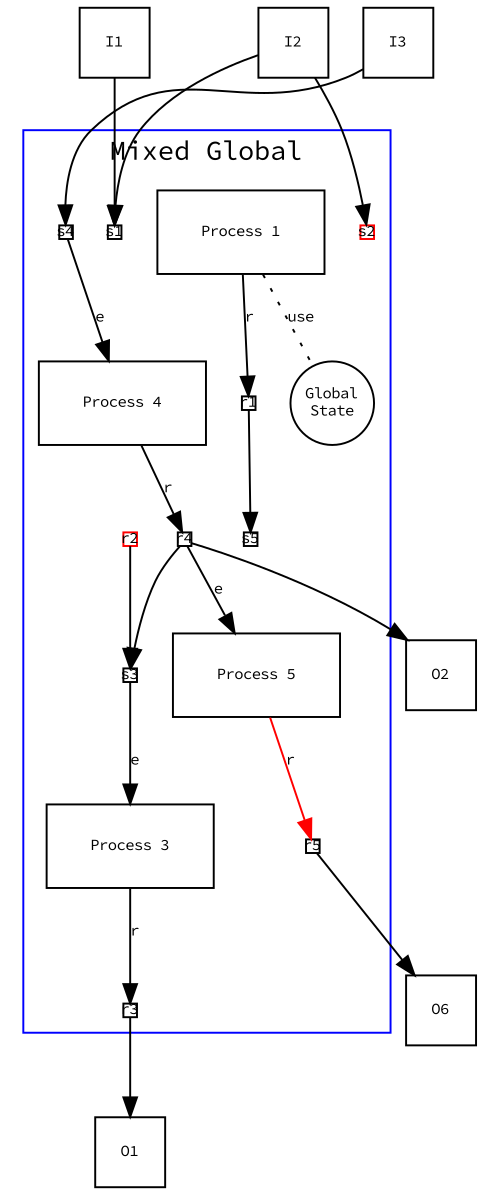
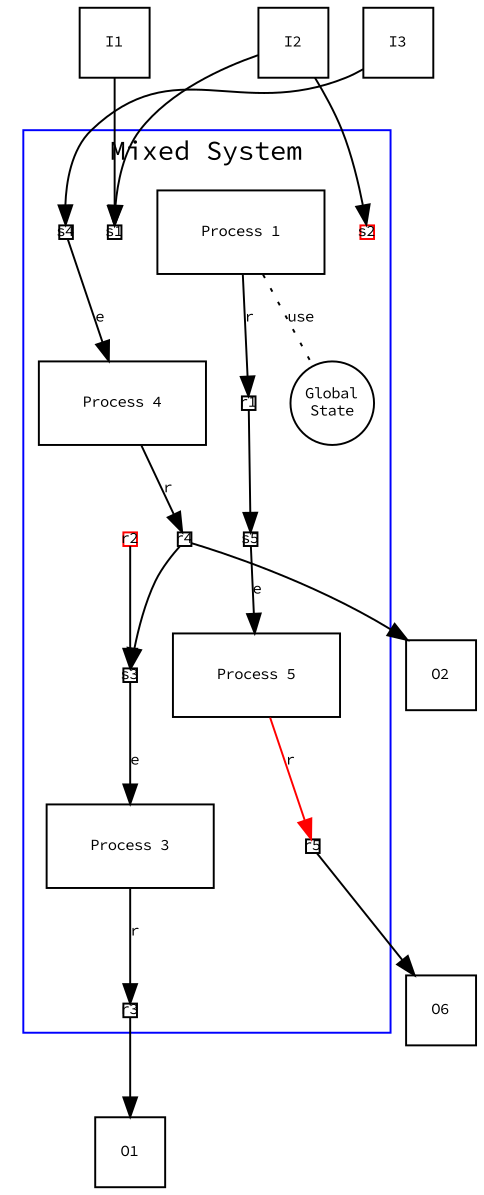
(207, 153) -> (207, 153)
(206, 581) -> (252, 580)
